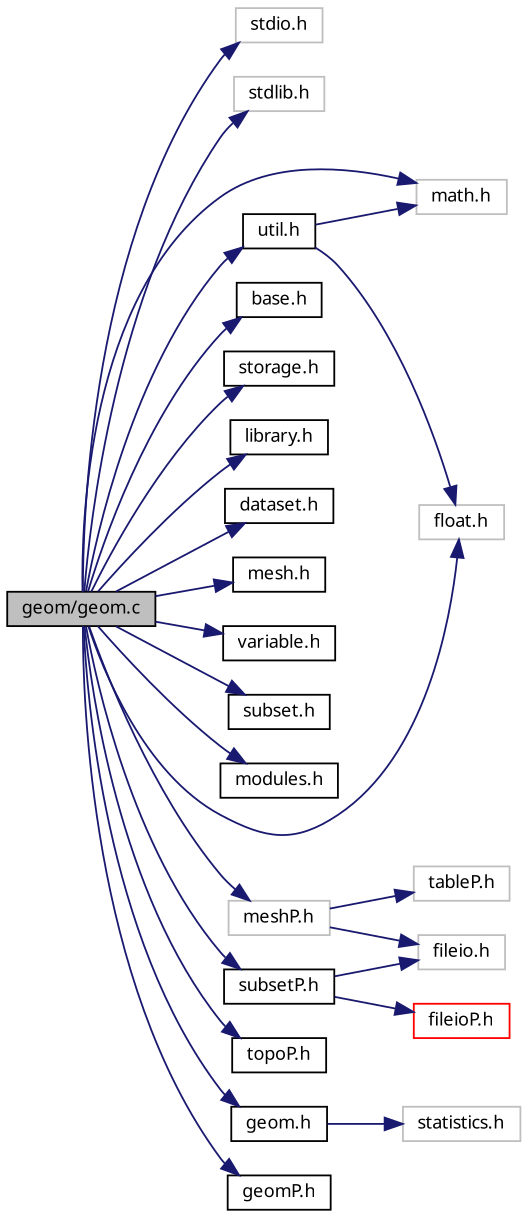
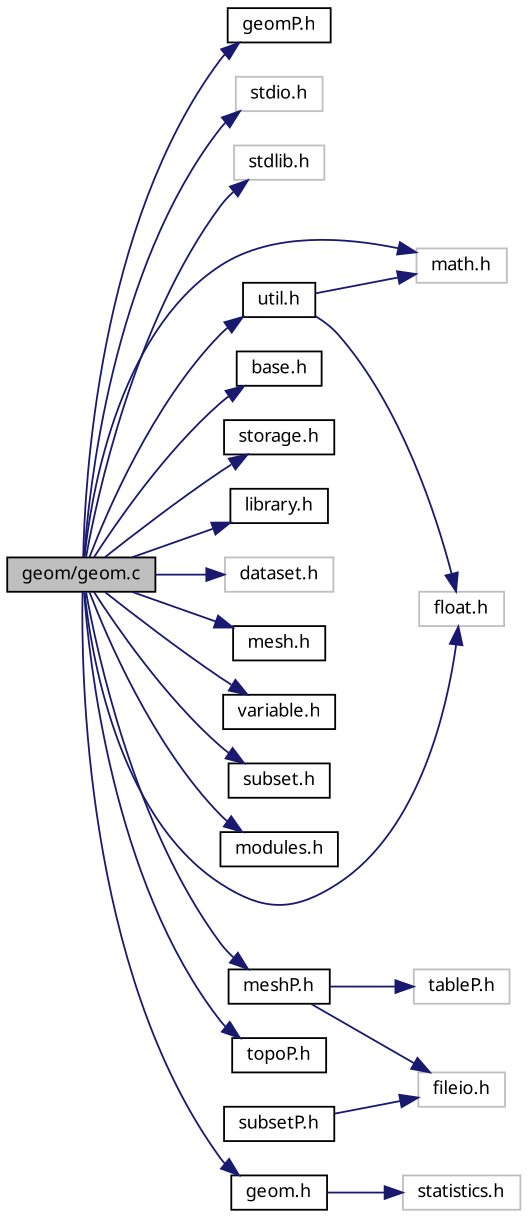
(279, 506) -> (279, 575)
(135, 801) -> none
(279, 918) -> (279, 987)
(462, 1021) -> none
